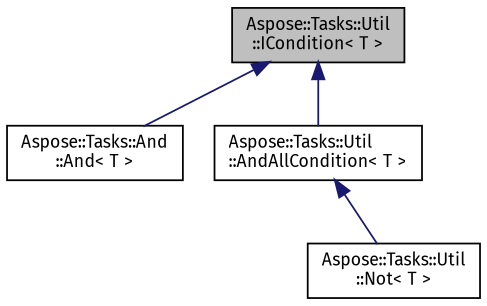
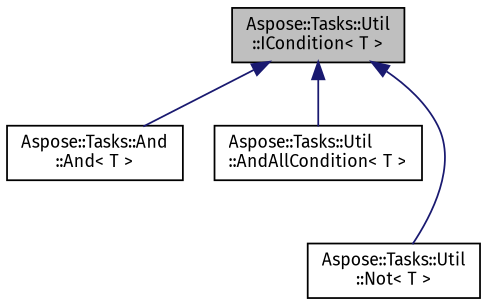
(361, 219) -> (444, 150)
